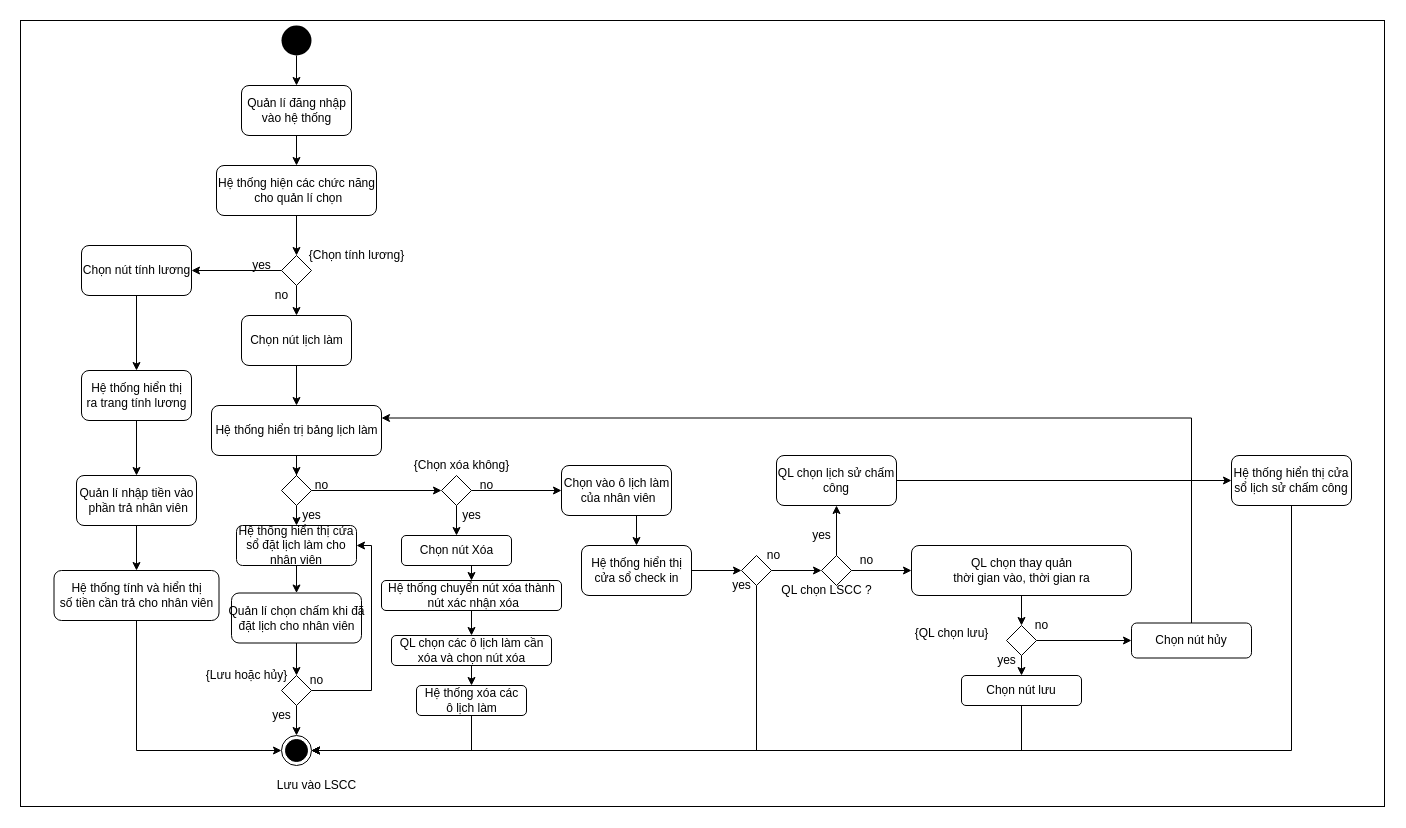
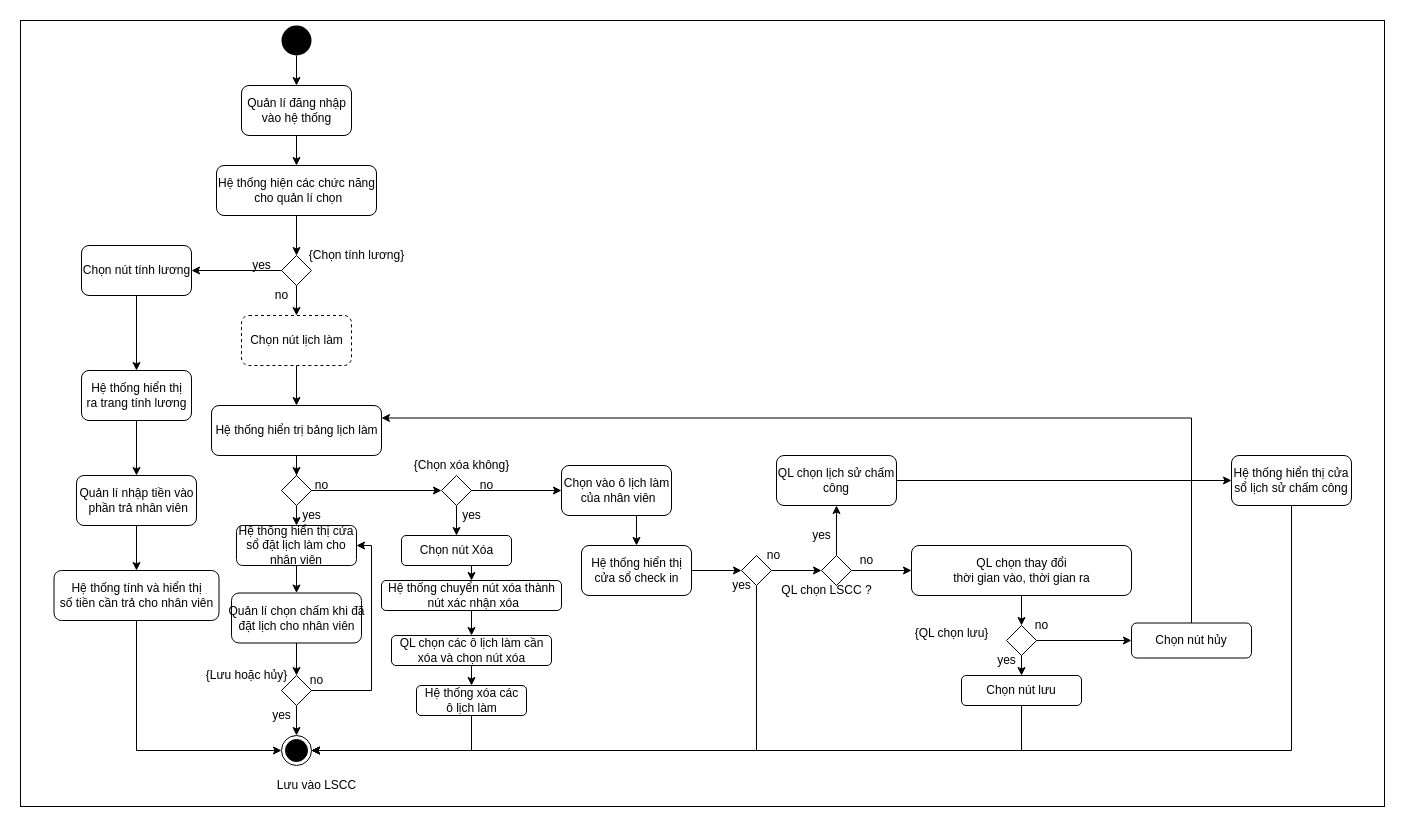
(297, 341) -> (297, 341)
(1022, 571) -> (1022, 571)
